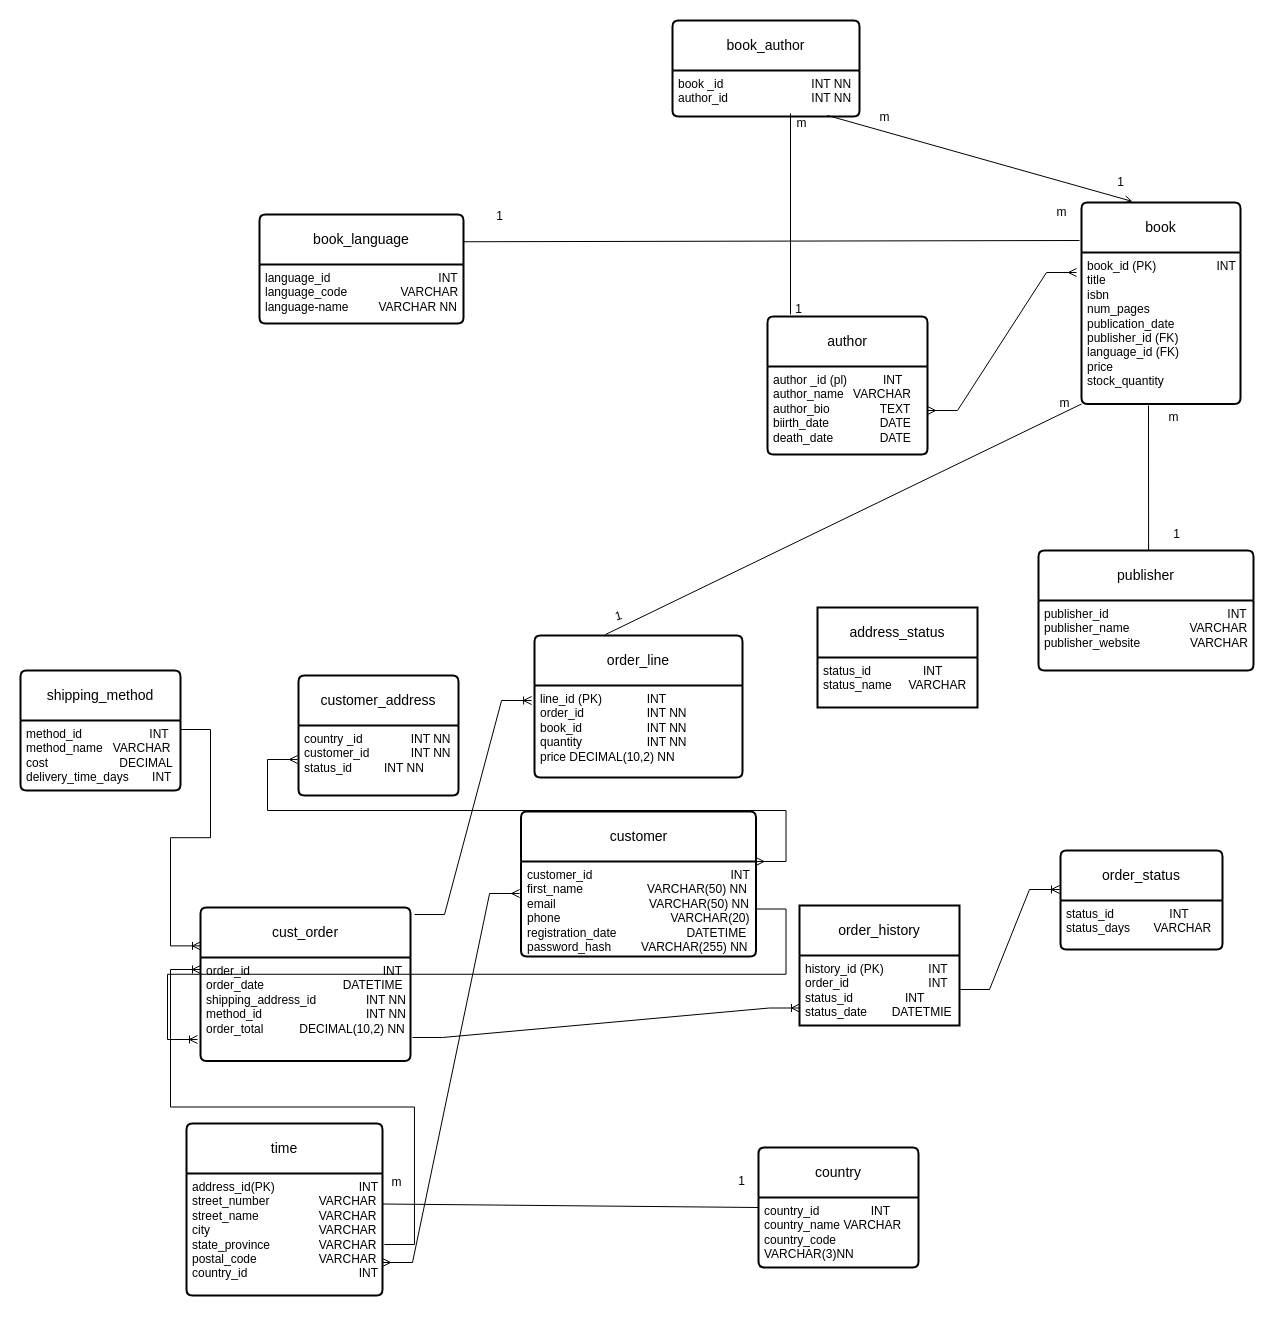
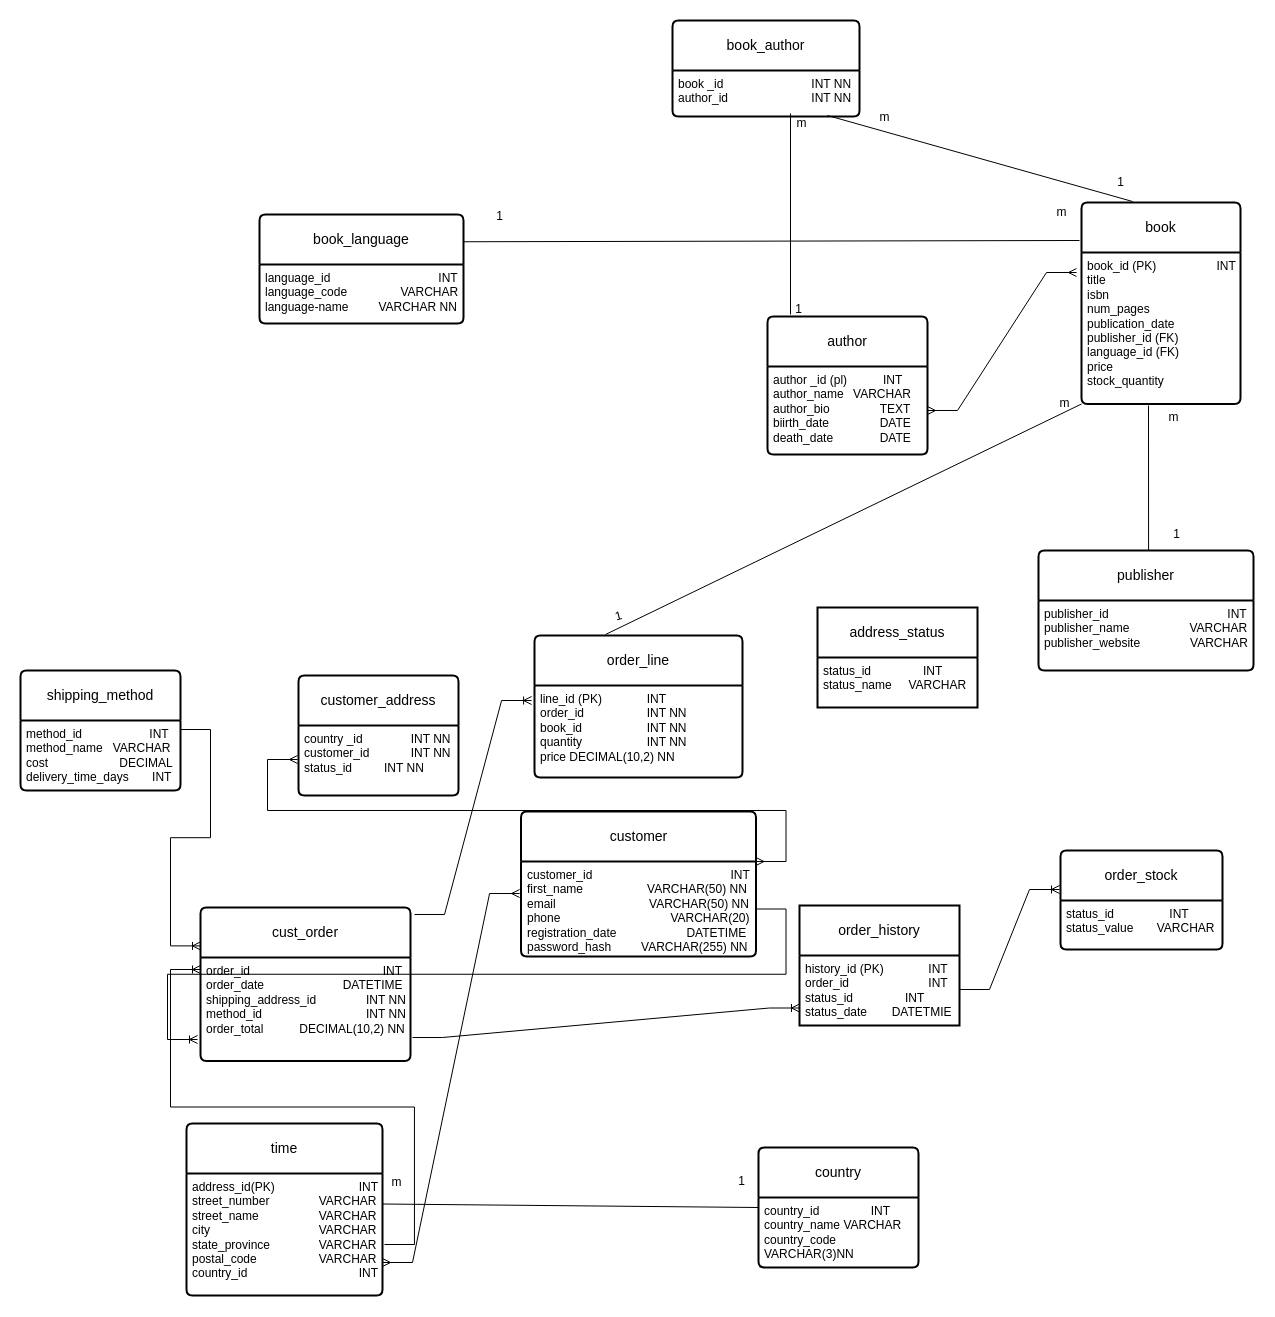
(1127, 200) -> (1128, 200)
(1142, 876) -> (1142, 876)
(1143, 929) -> (1143, 929)
